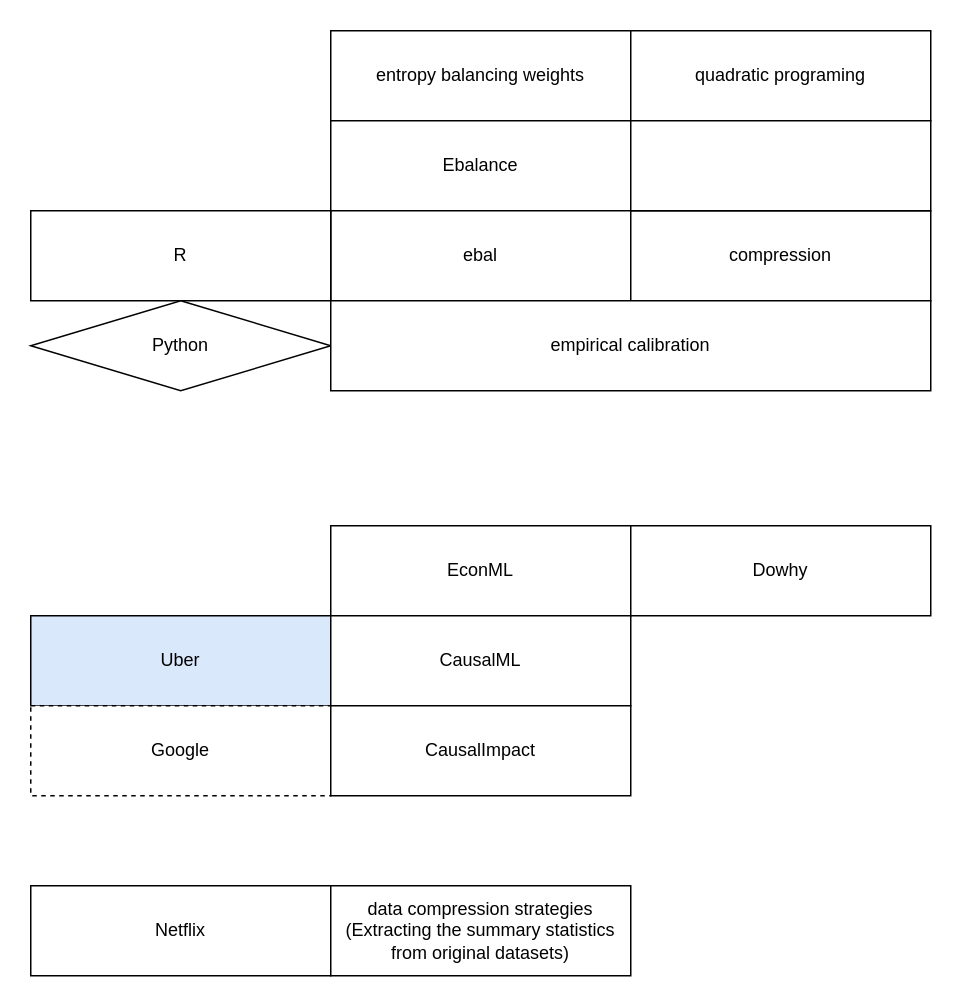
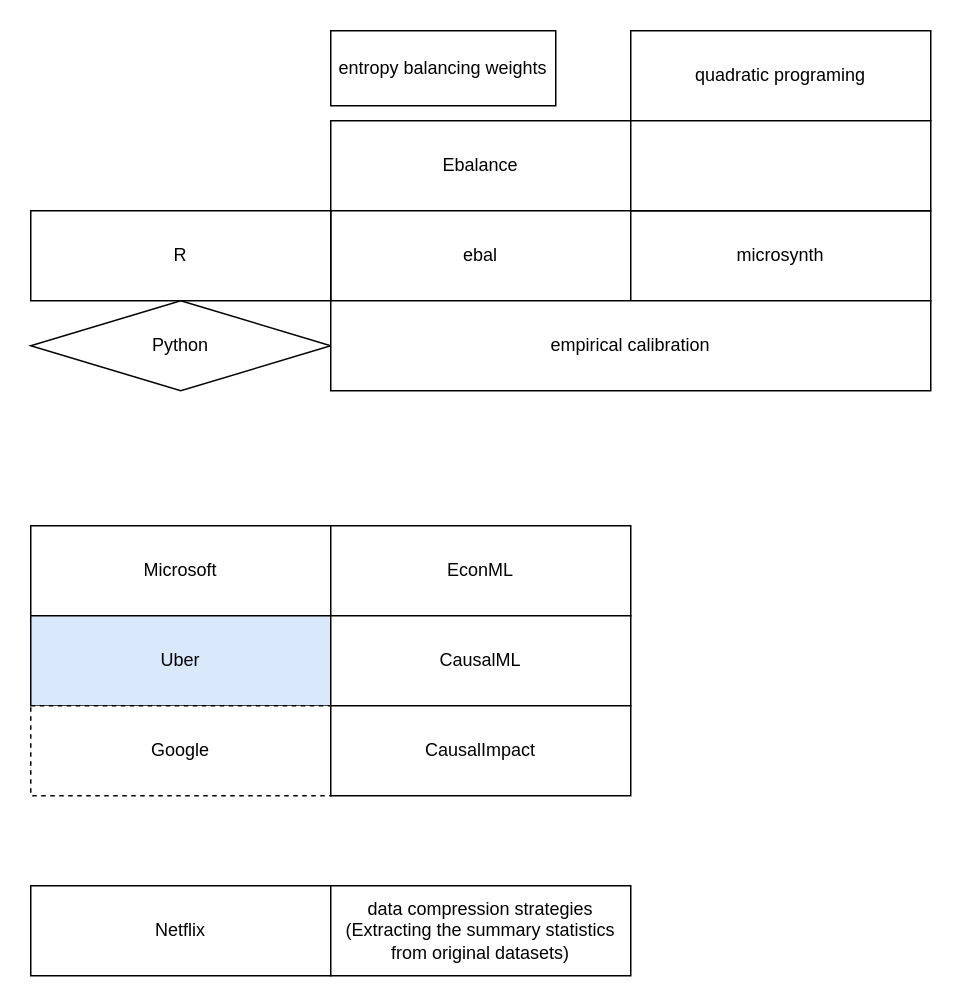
(481, 76) -> (443, 68)
(781, 256) -> (781, 256)
none -> (181, 571)
(781, 571) -> none
